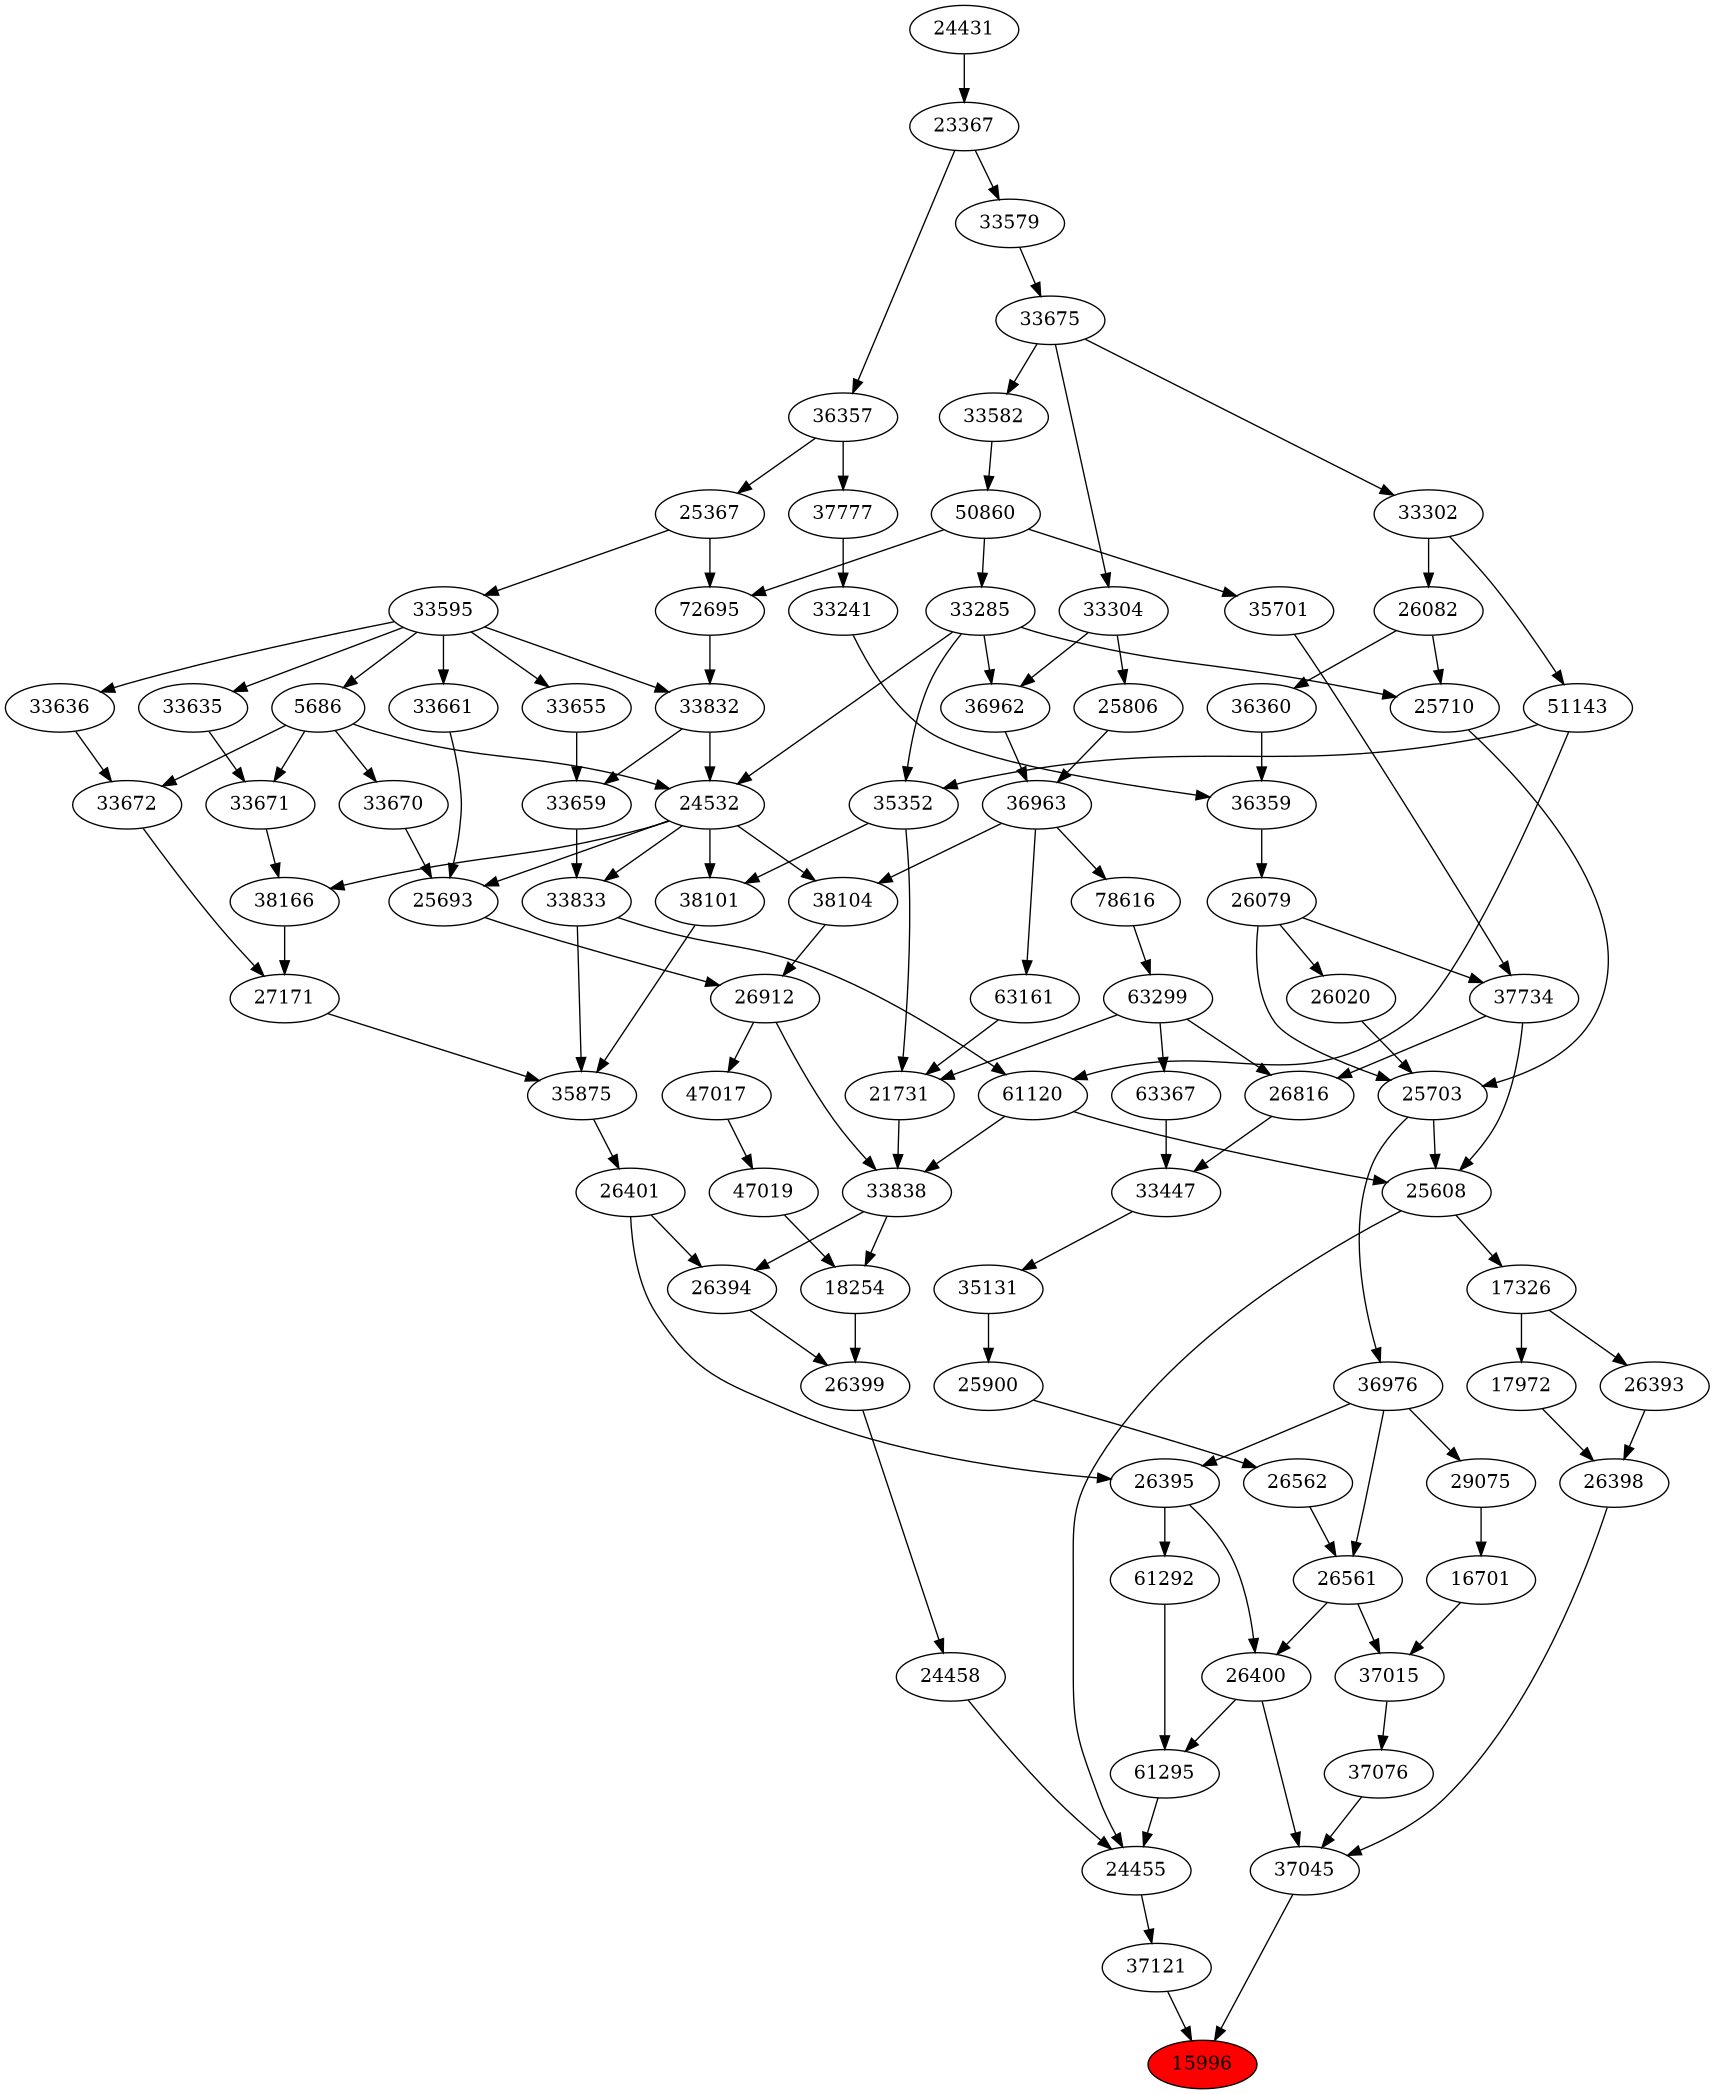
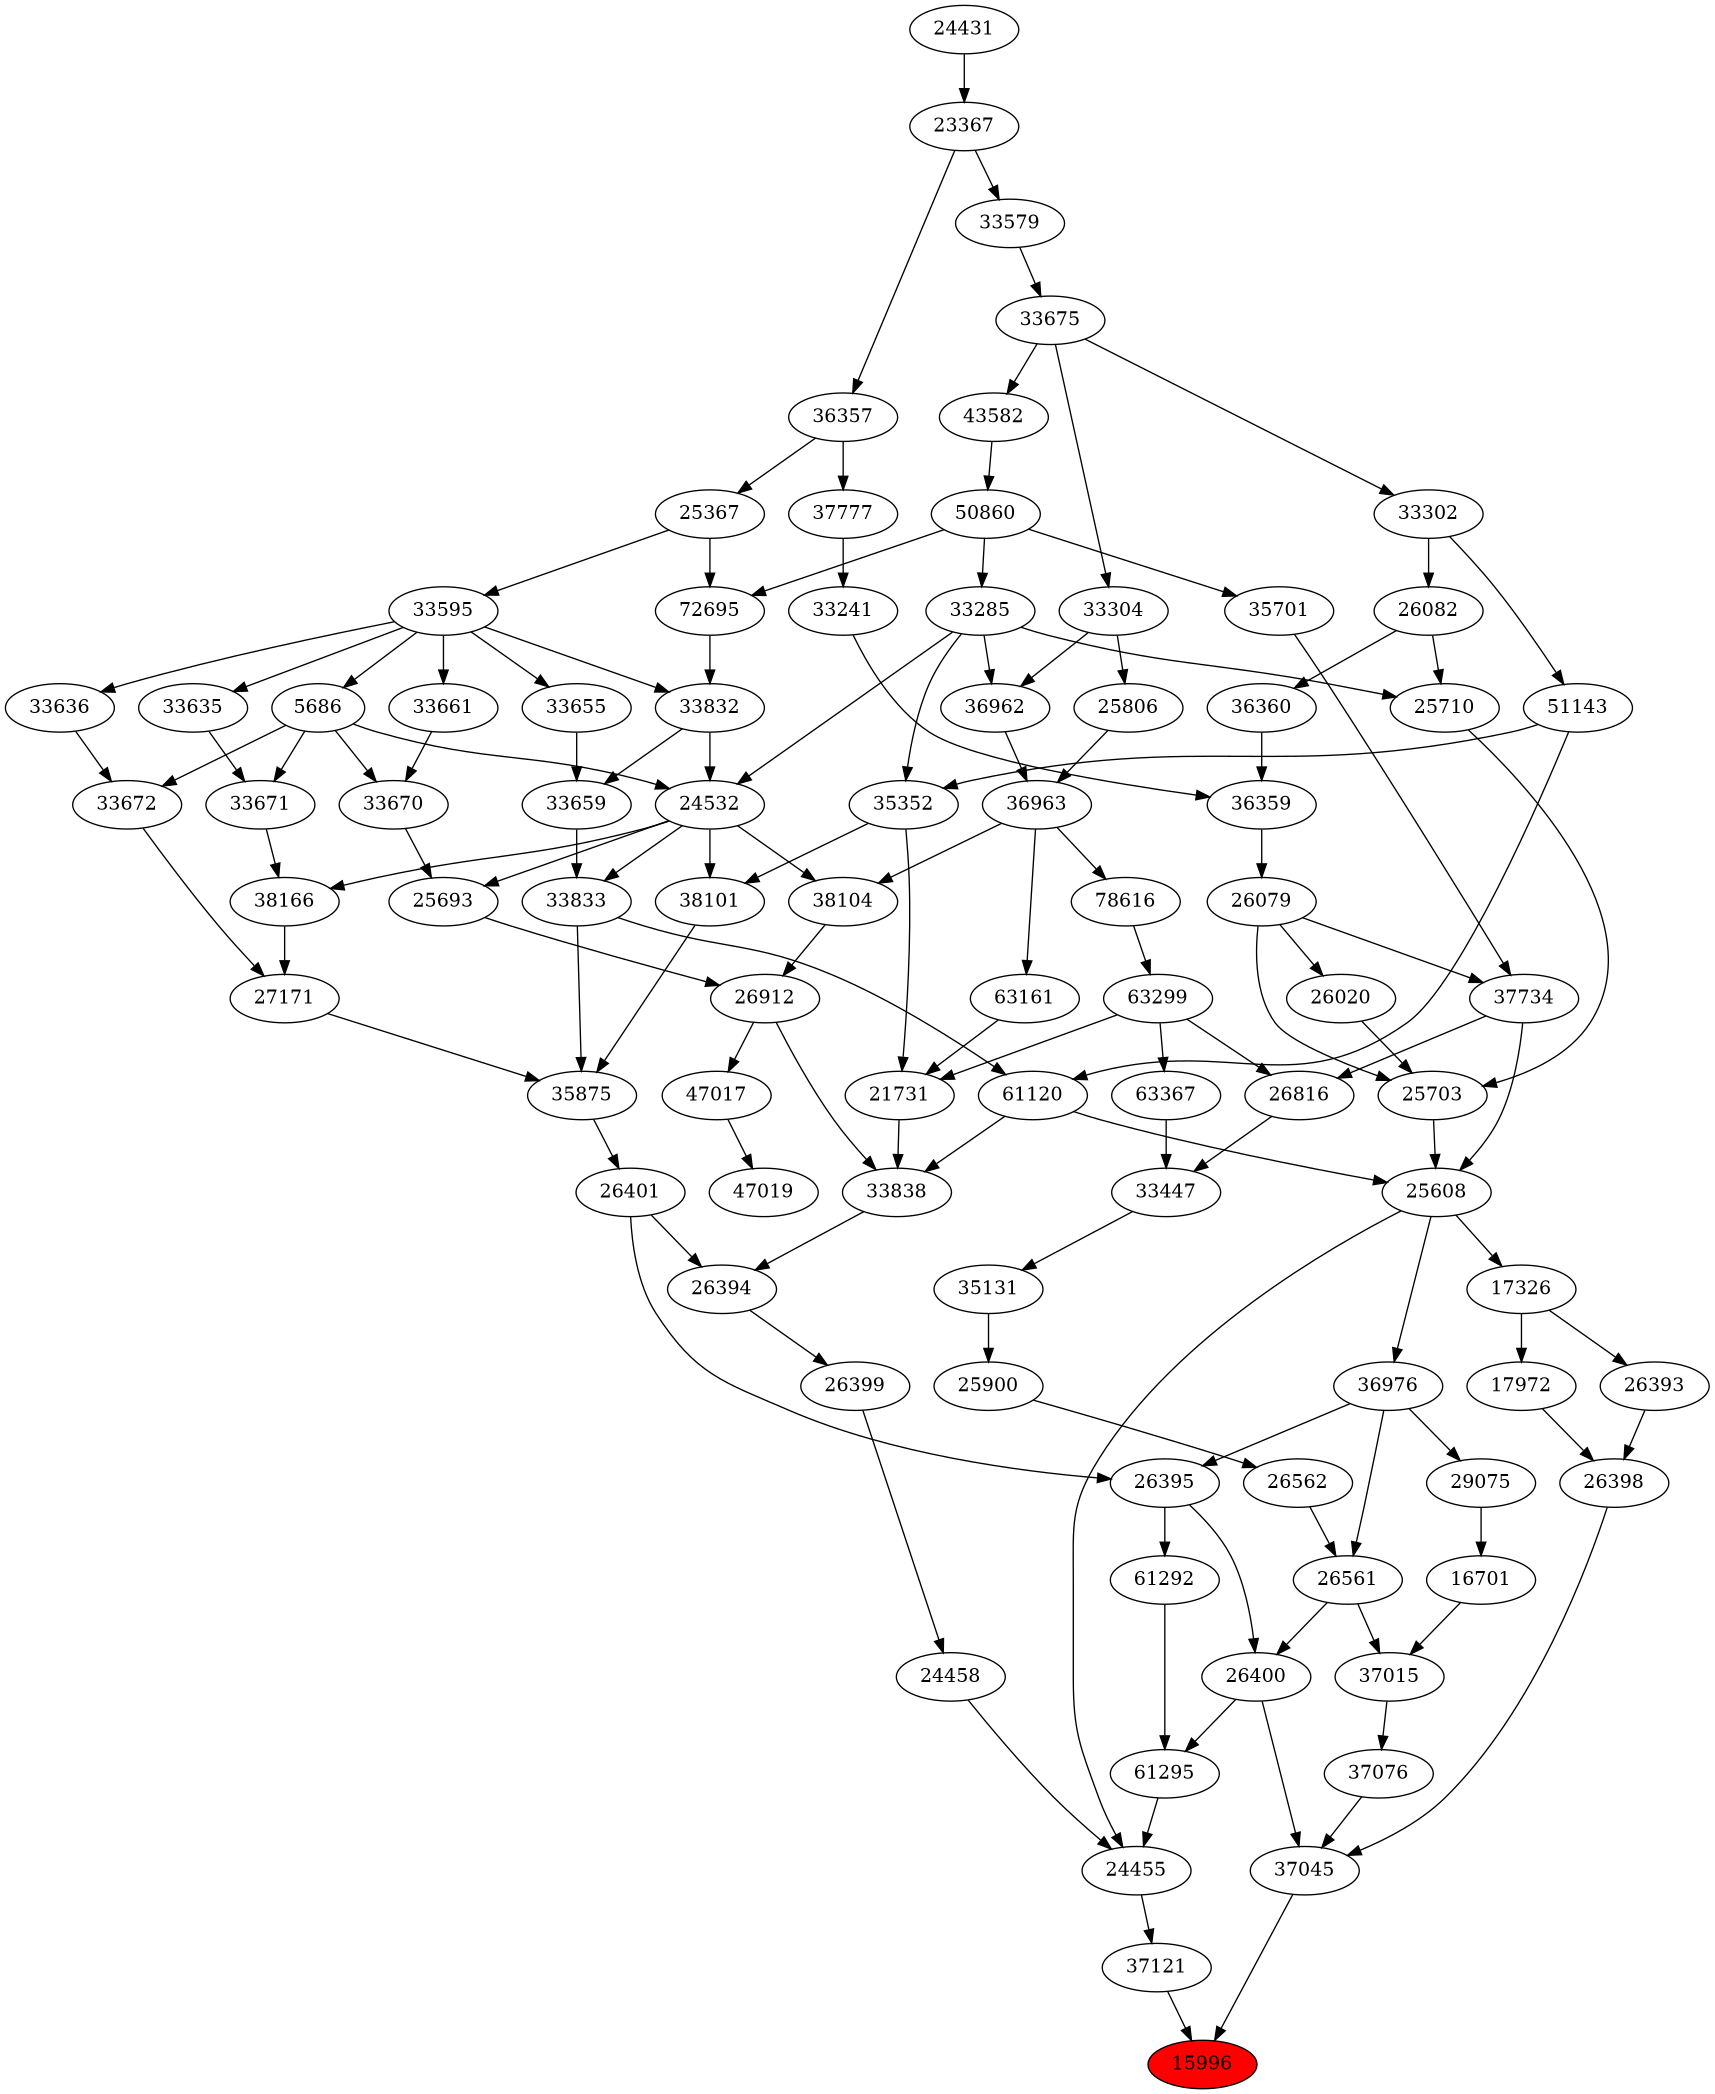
(994, 417) -> (994, 417)
(461, 798) -> (421, 752)
(1360, 1221) -> (1414, 1283)
(855, 1289) -> none
